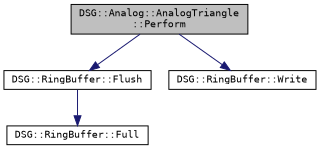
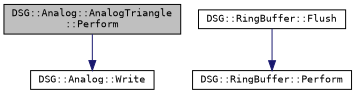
(119, 49) -> none
(242, 80) -> (92, 80)
(78, 135) -> (272, 80)
